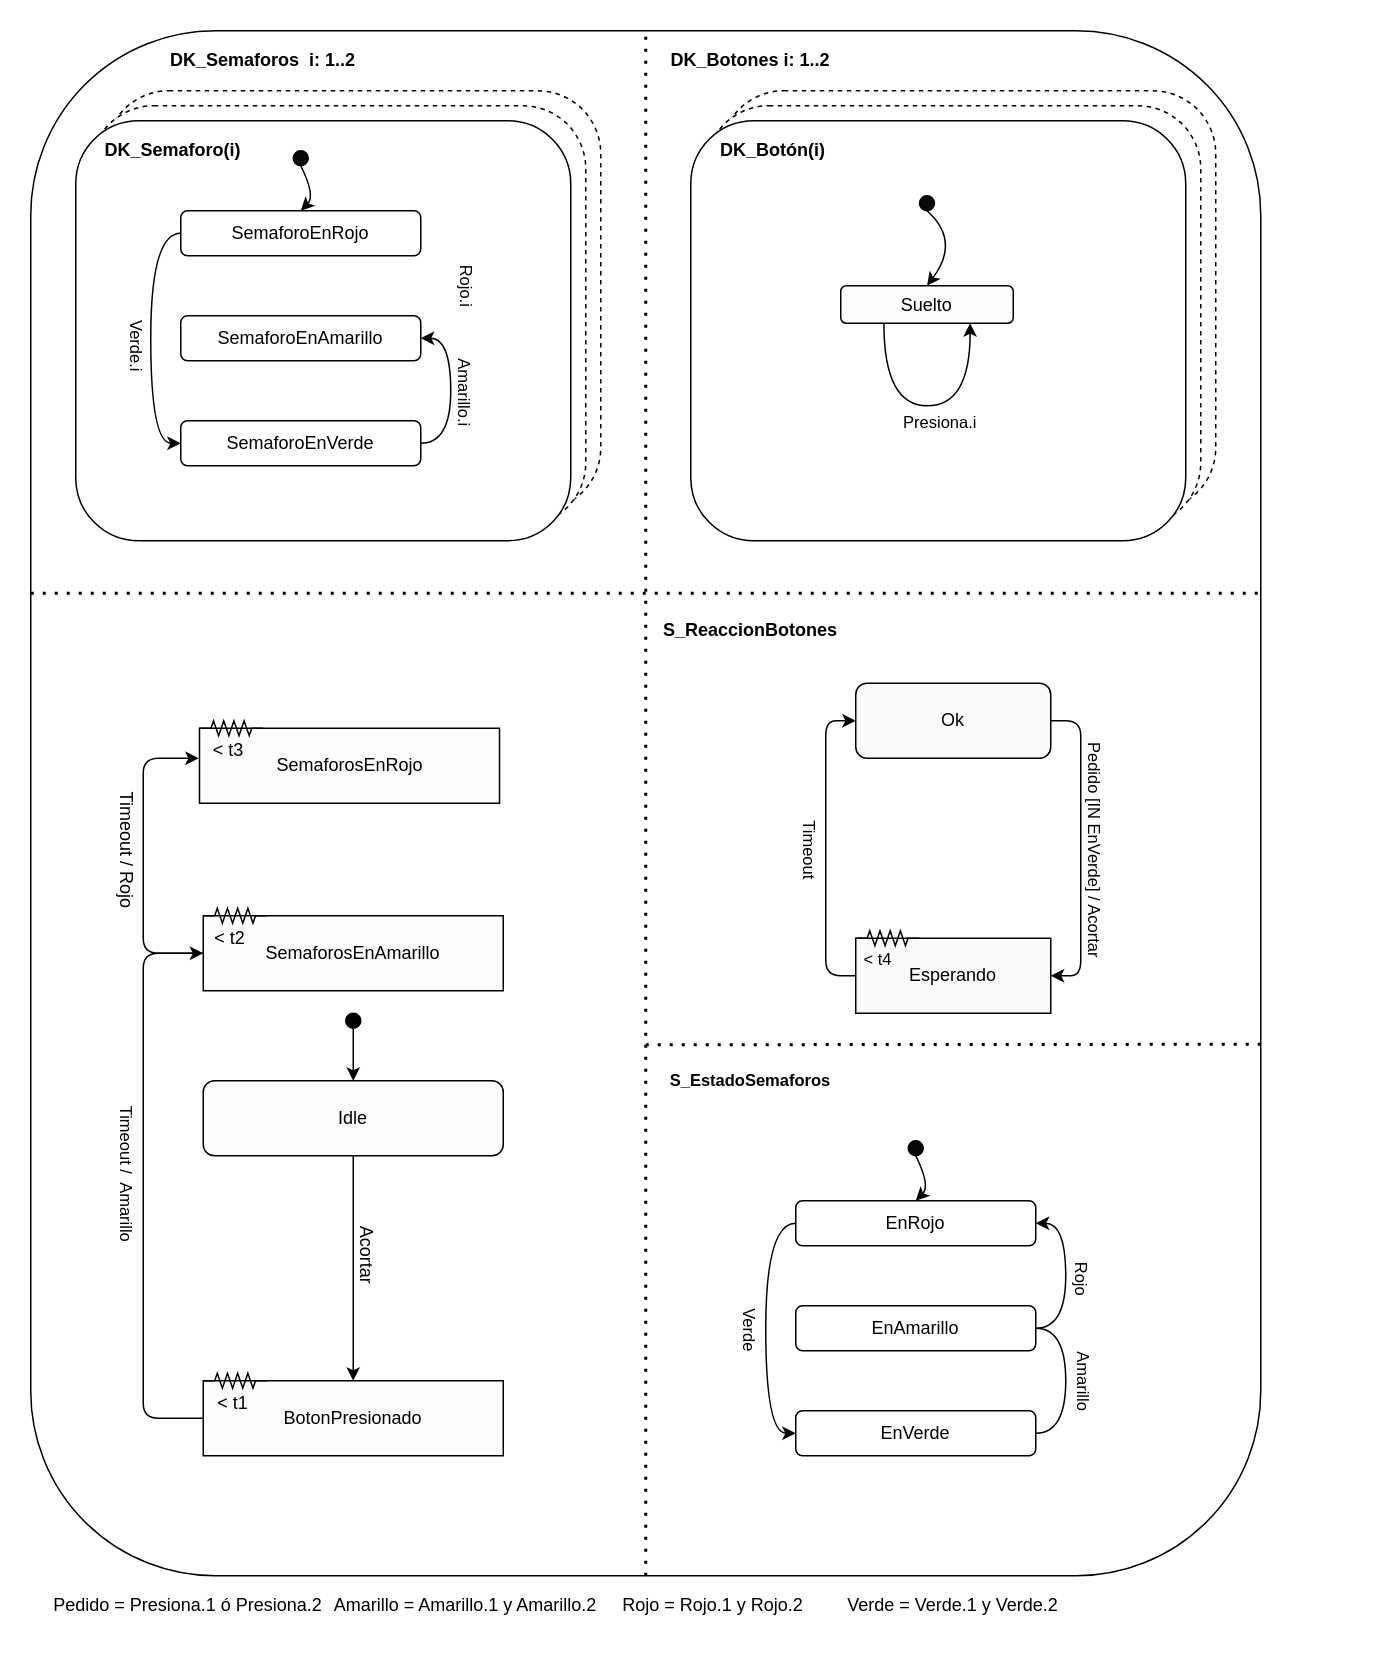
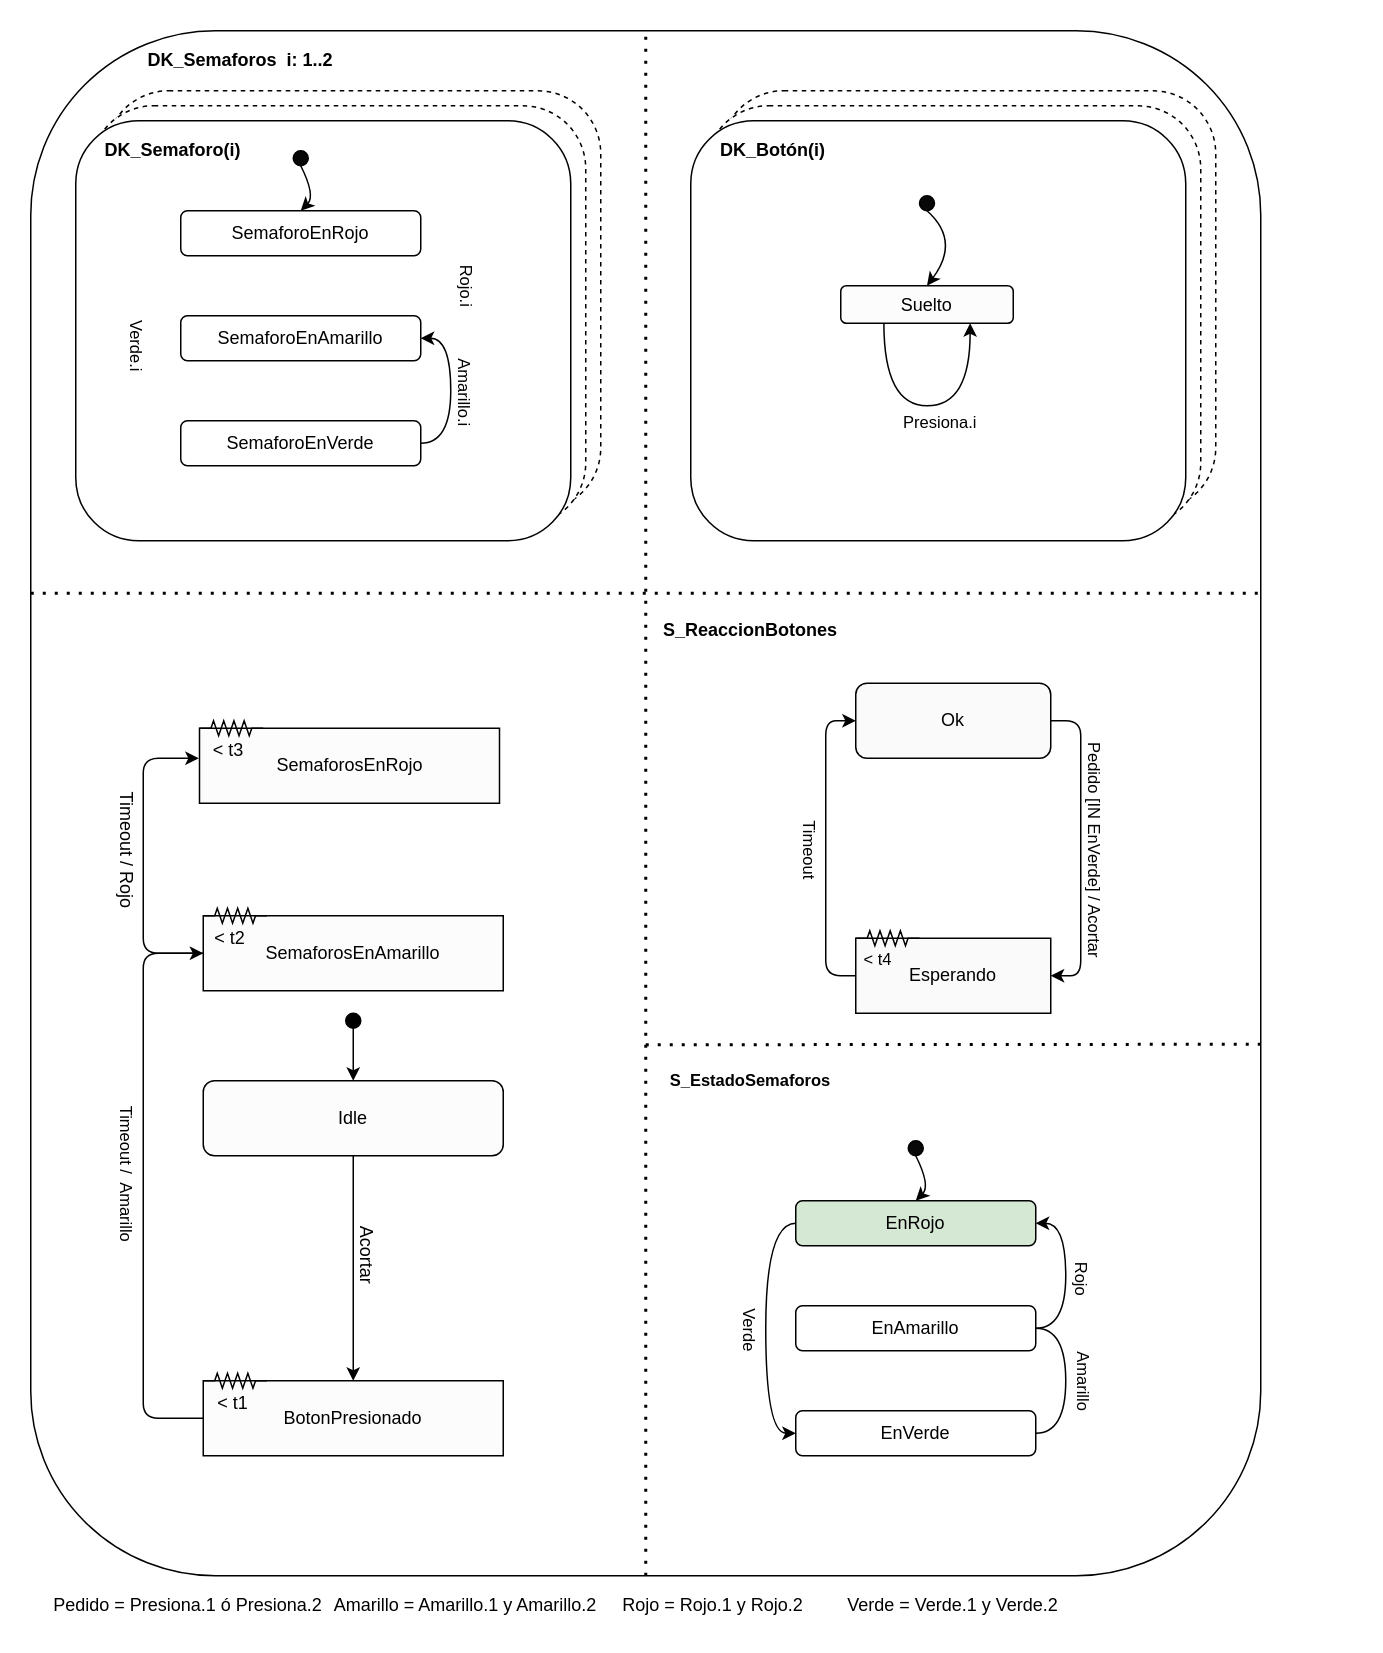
(263, 61) -> (241, 61)
(751, 61) -> none
(151, 336) -> none
(916, 1223) -> (916, 1223)
